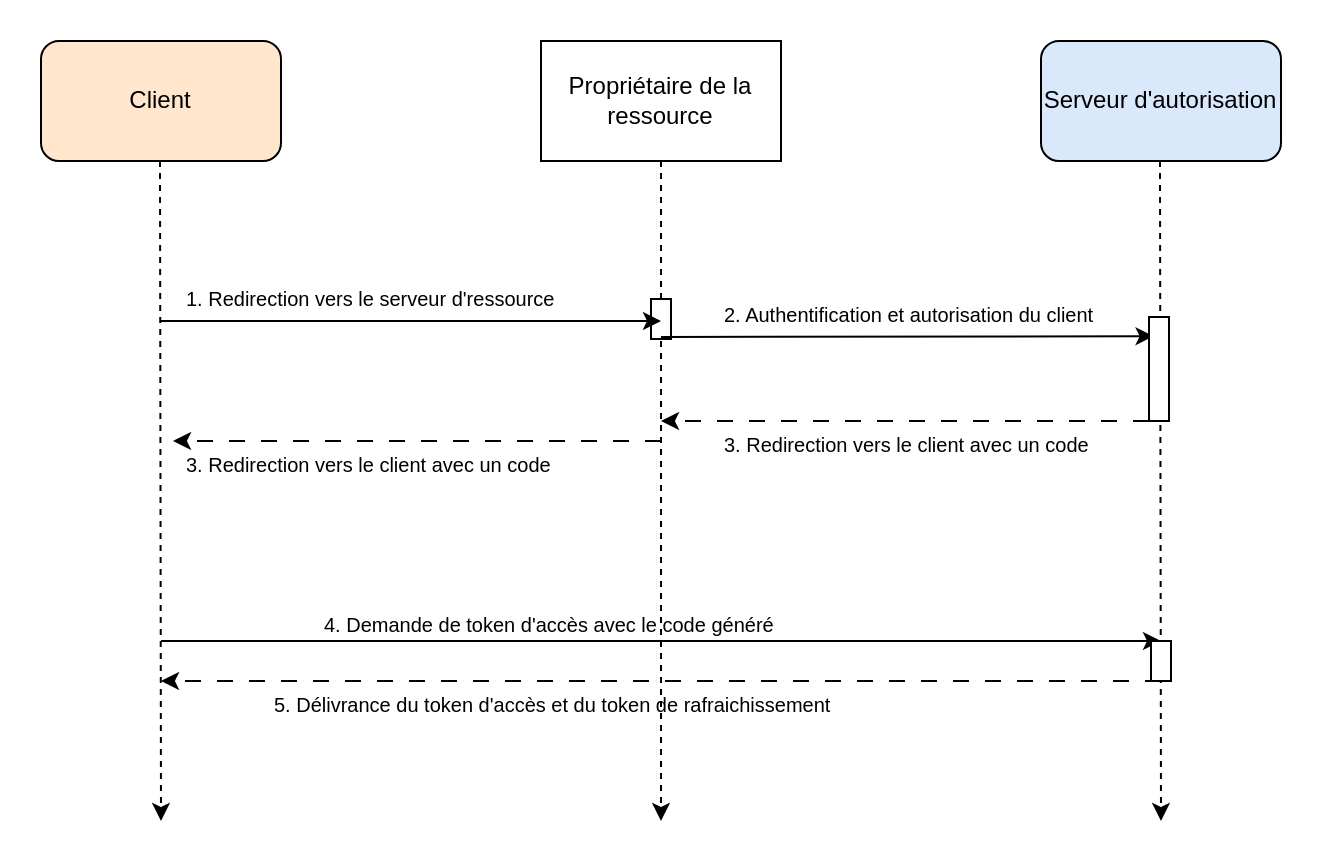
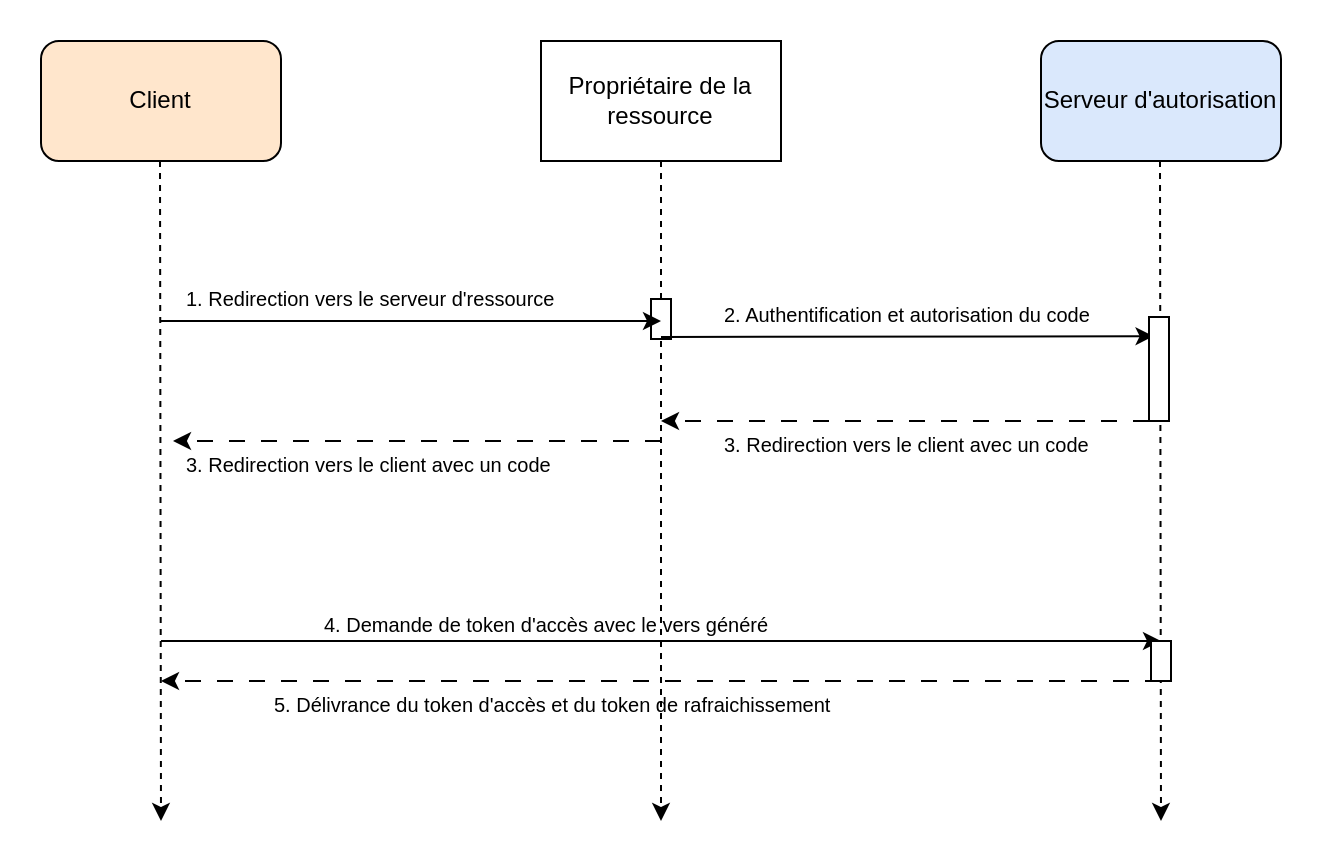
(943, 317) -> (937, 317)
(560, 627) -> (560, 627)
